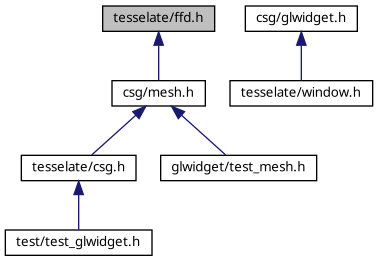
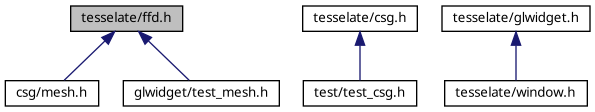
(301, 19) -> (516, 19)
(114, 135) -> none
(204, 135) -> (169, 61)
(79, 243) -> (360, 93)
